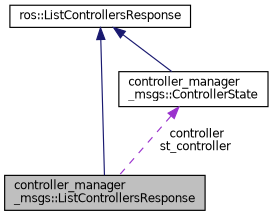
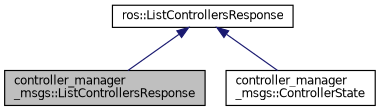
(145, 146) -> none
